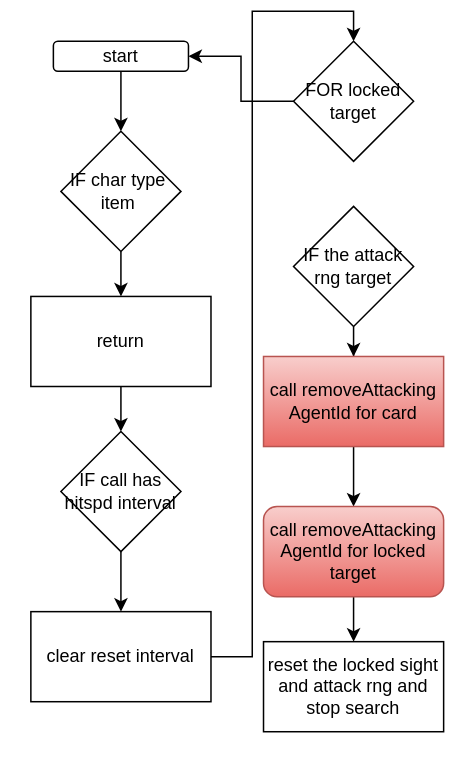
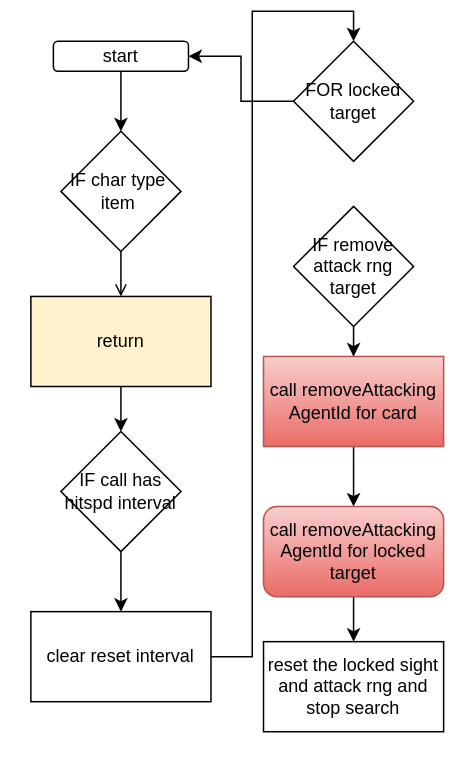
(353, 266) -> (353, 266)
(121, 285) -> (121, 287)
(121, 341) -> (121, 341)
